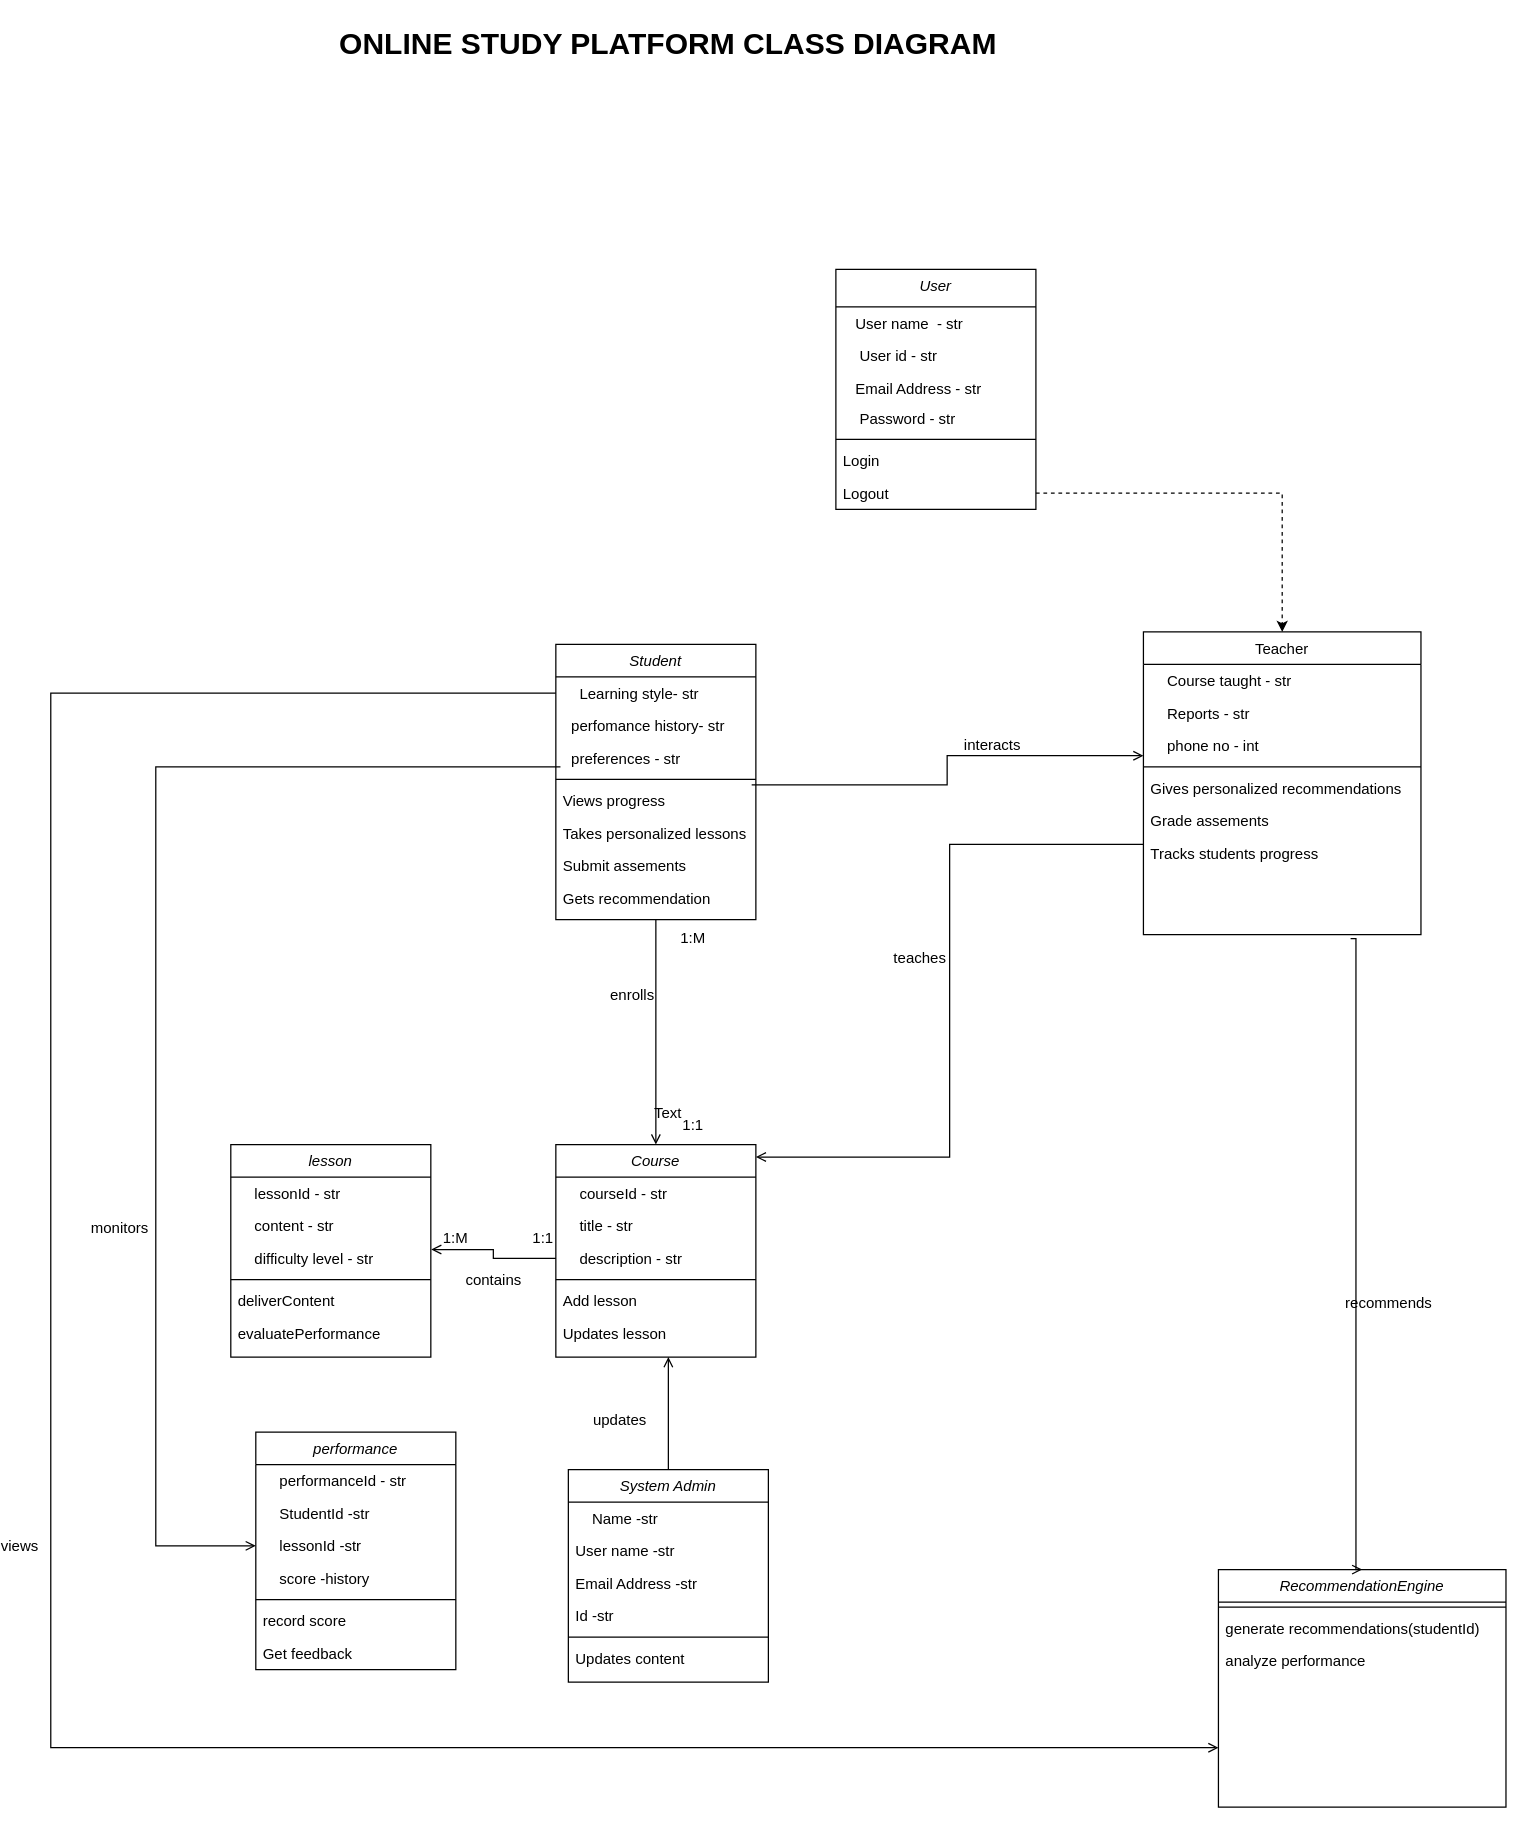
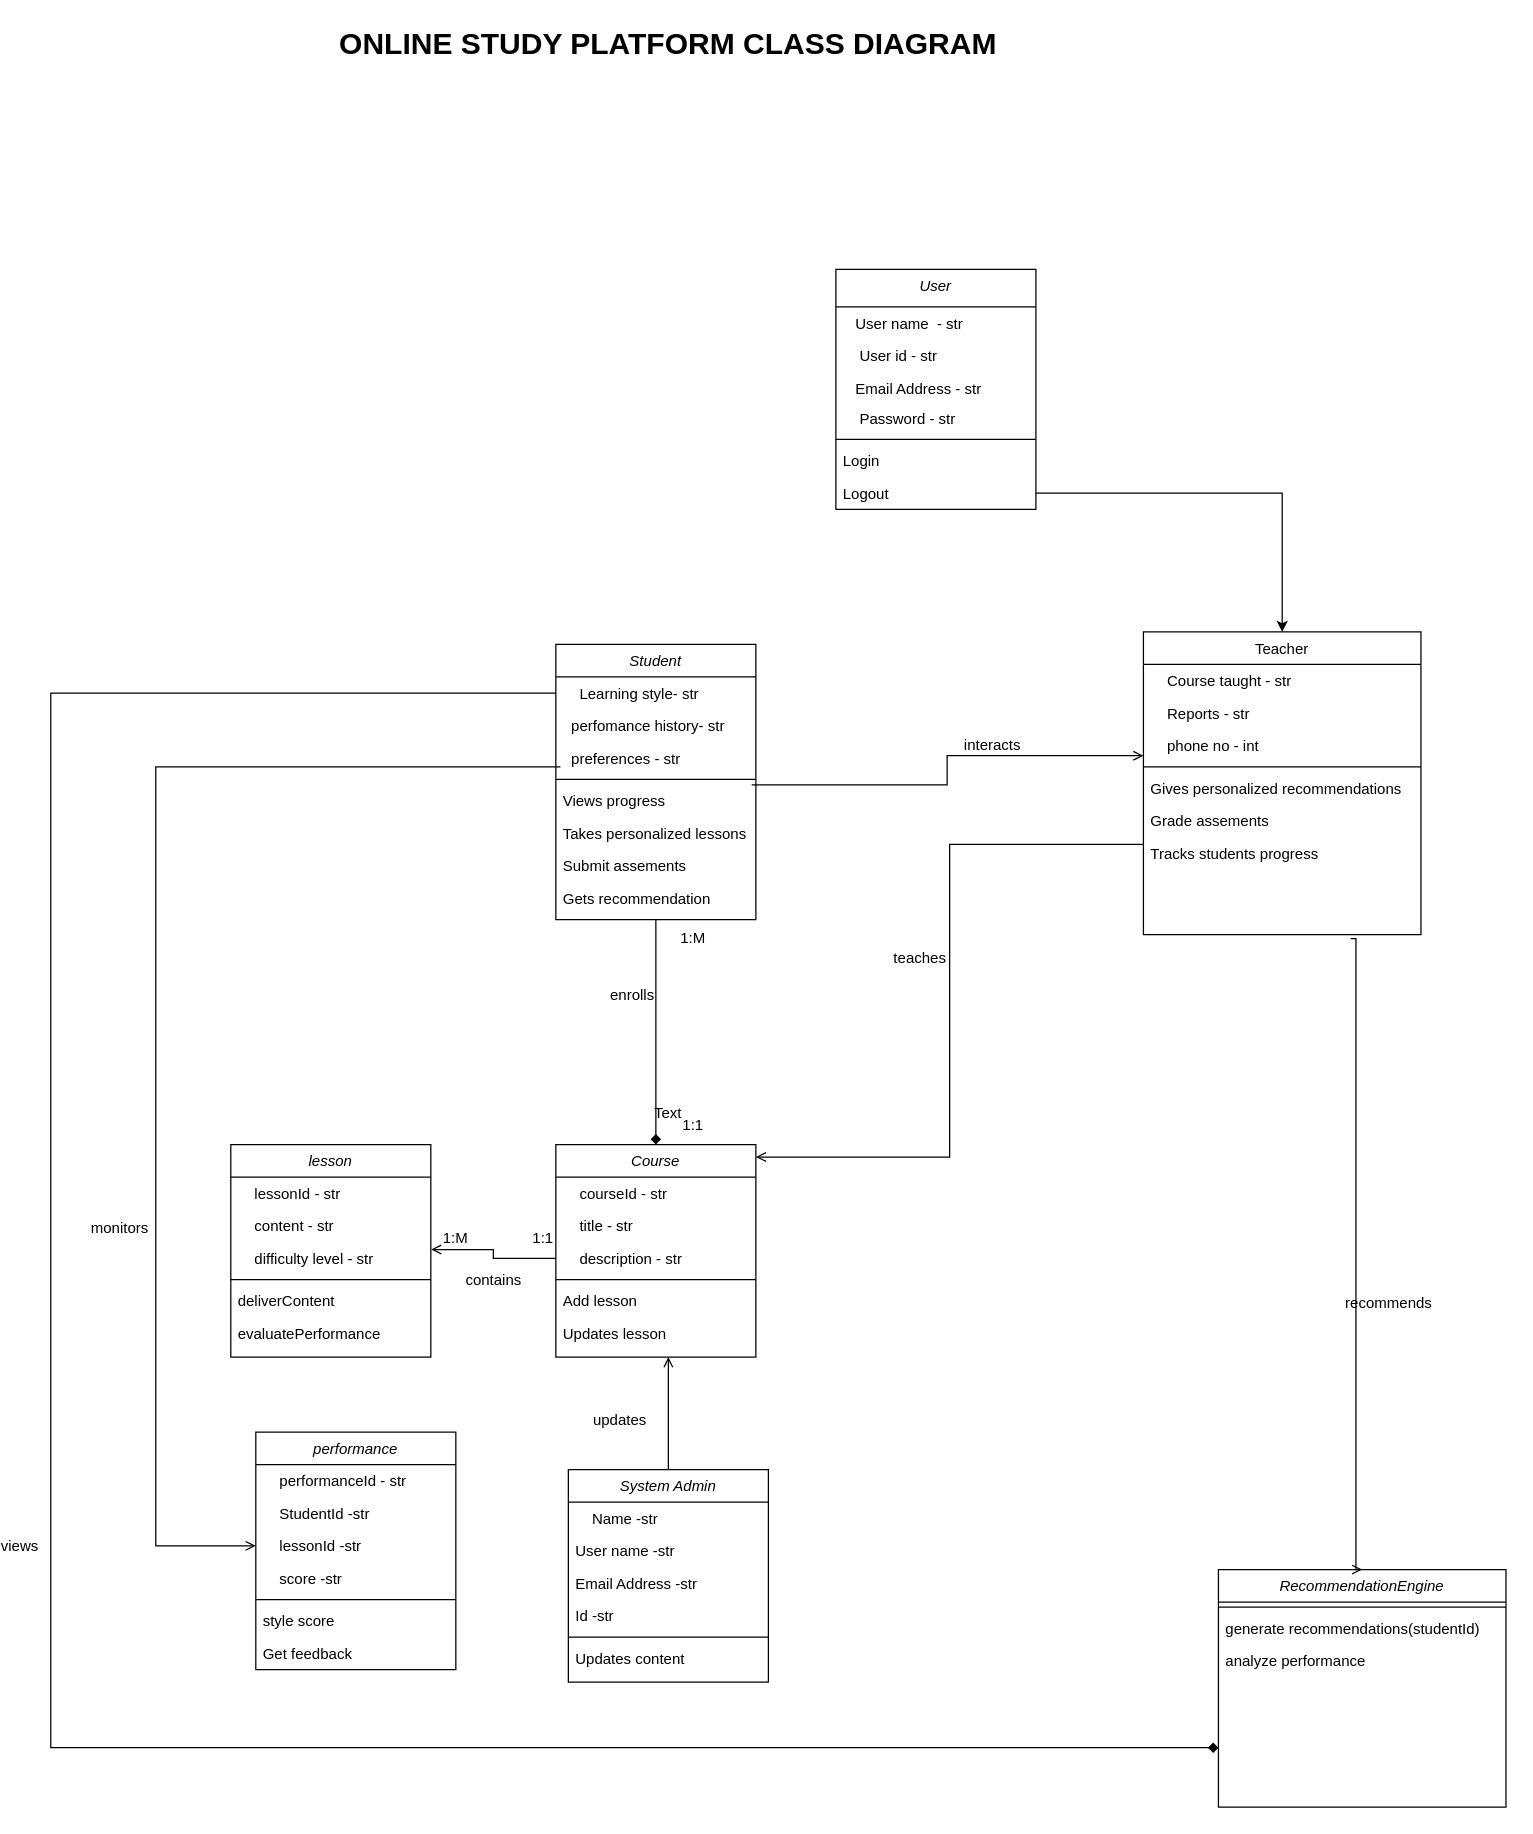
(1224, 493) -> (1224, 493)
(656, 1137) -> (656, 1134)
(317, 1579) -> (303, 1579)
(311, 1621) -> (305, 1621)
(1211, 1748) -> (1207, 1748)
